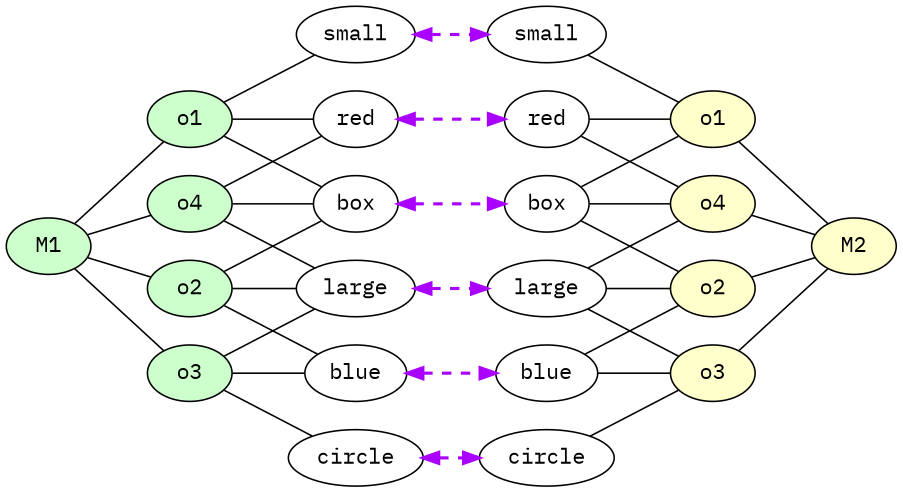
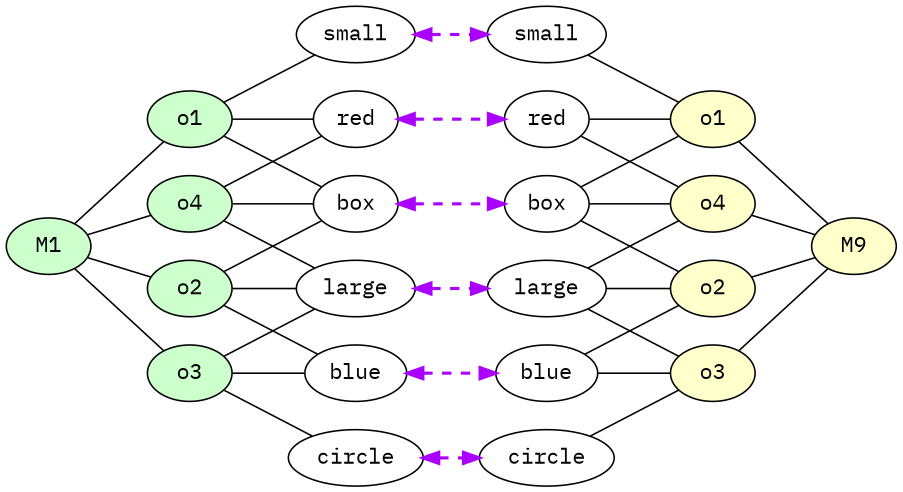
(854, 246) -> (854, 246)
